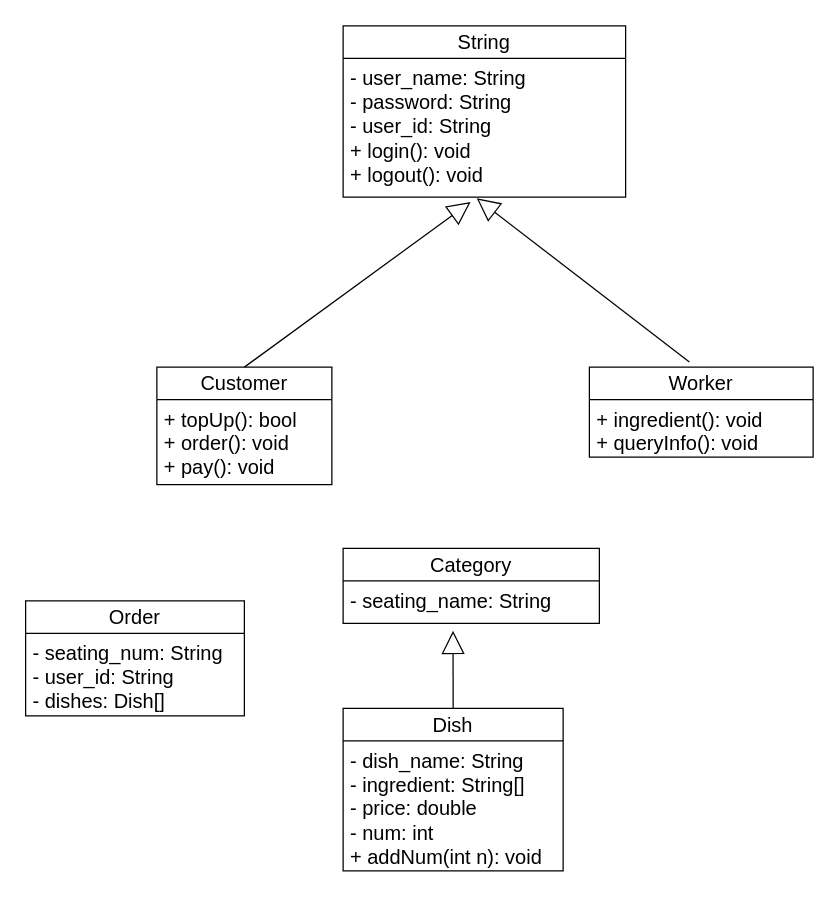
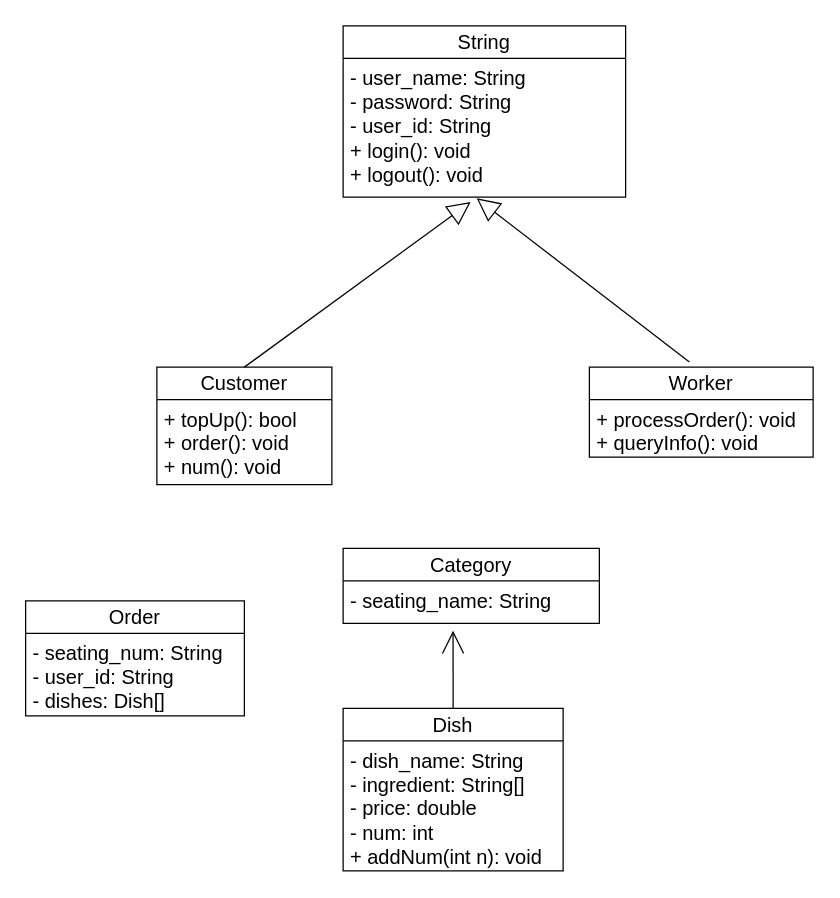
(693, 432) -> (703, 444)
(238, 444) -> (238, 444)
(453, 654) -> (453, 645)
